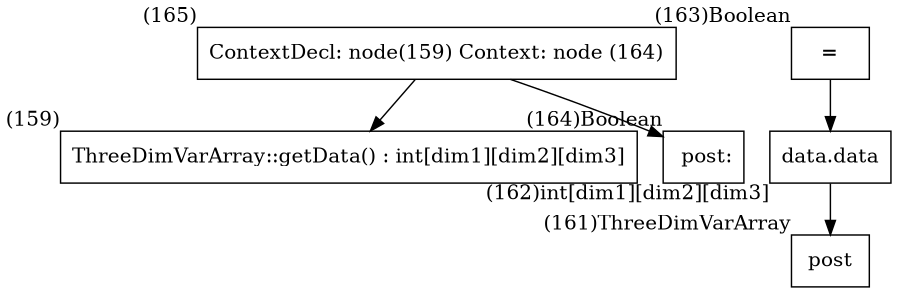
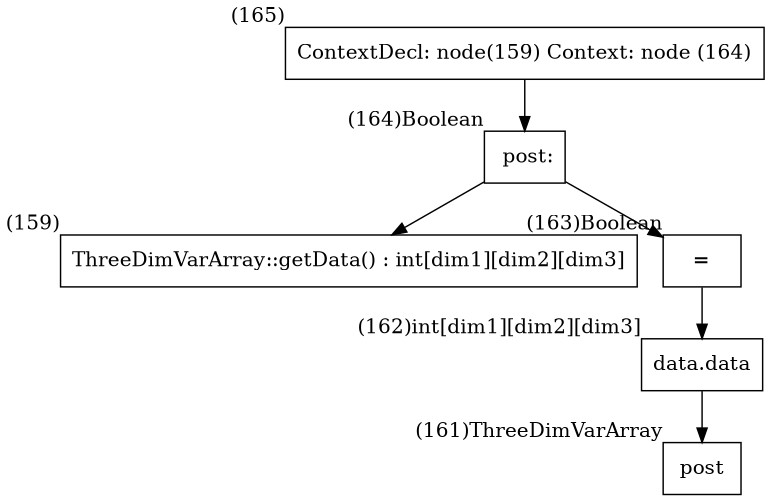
(398, 100) -> (444, 205)
none -> (608, 206)
